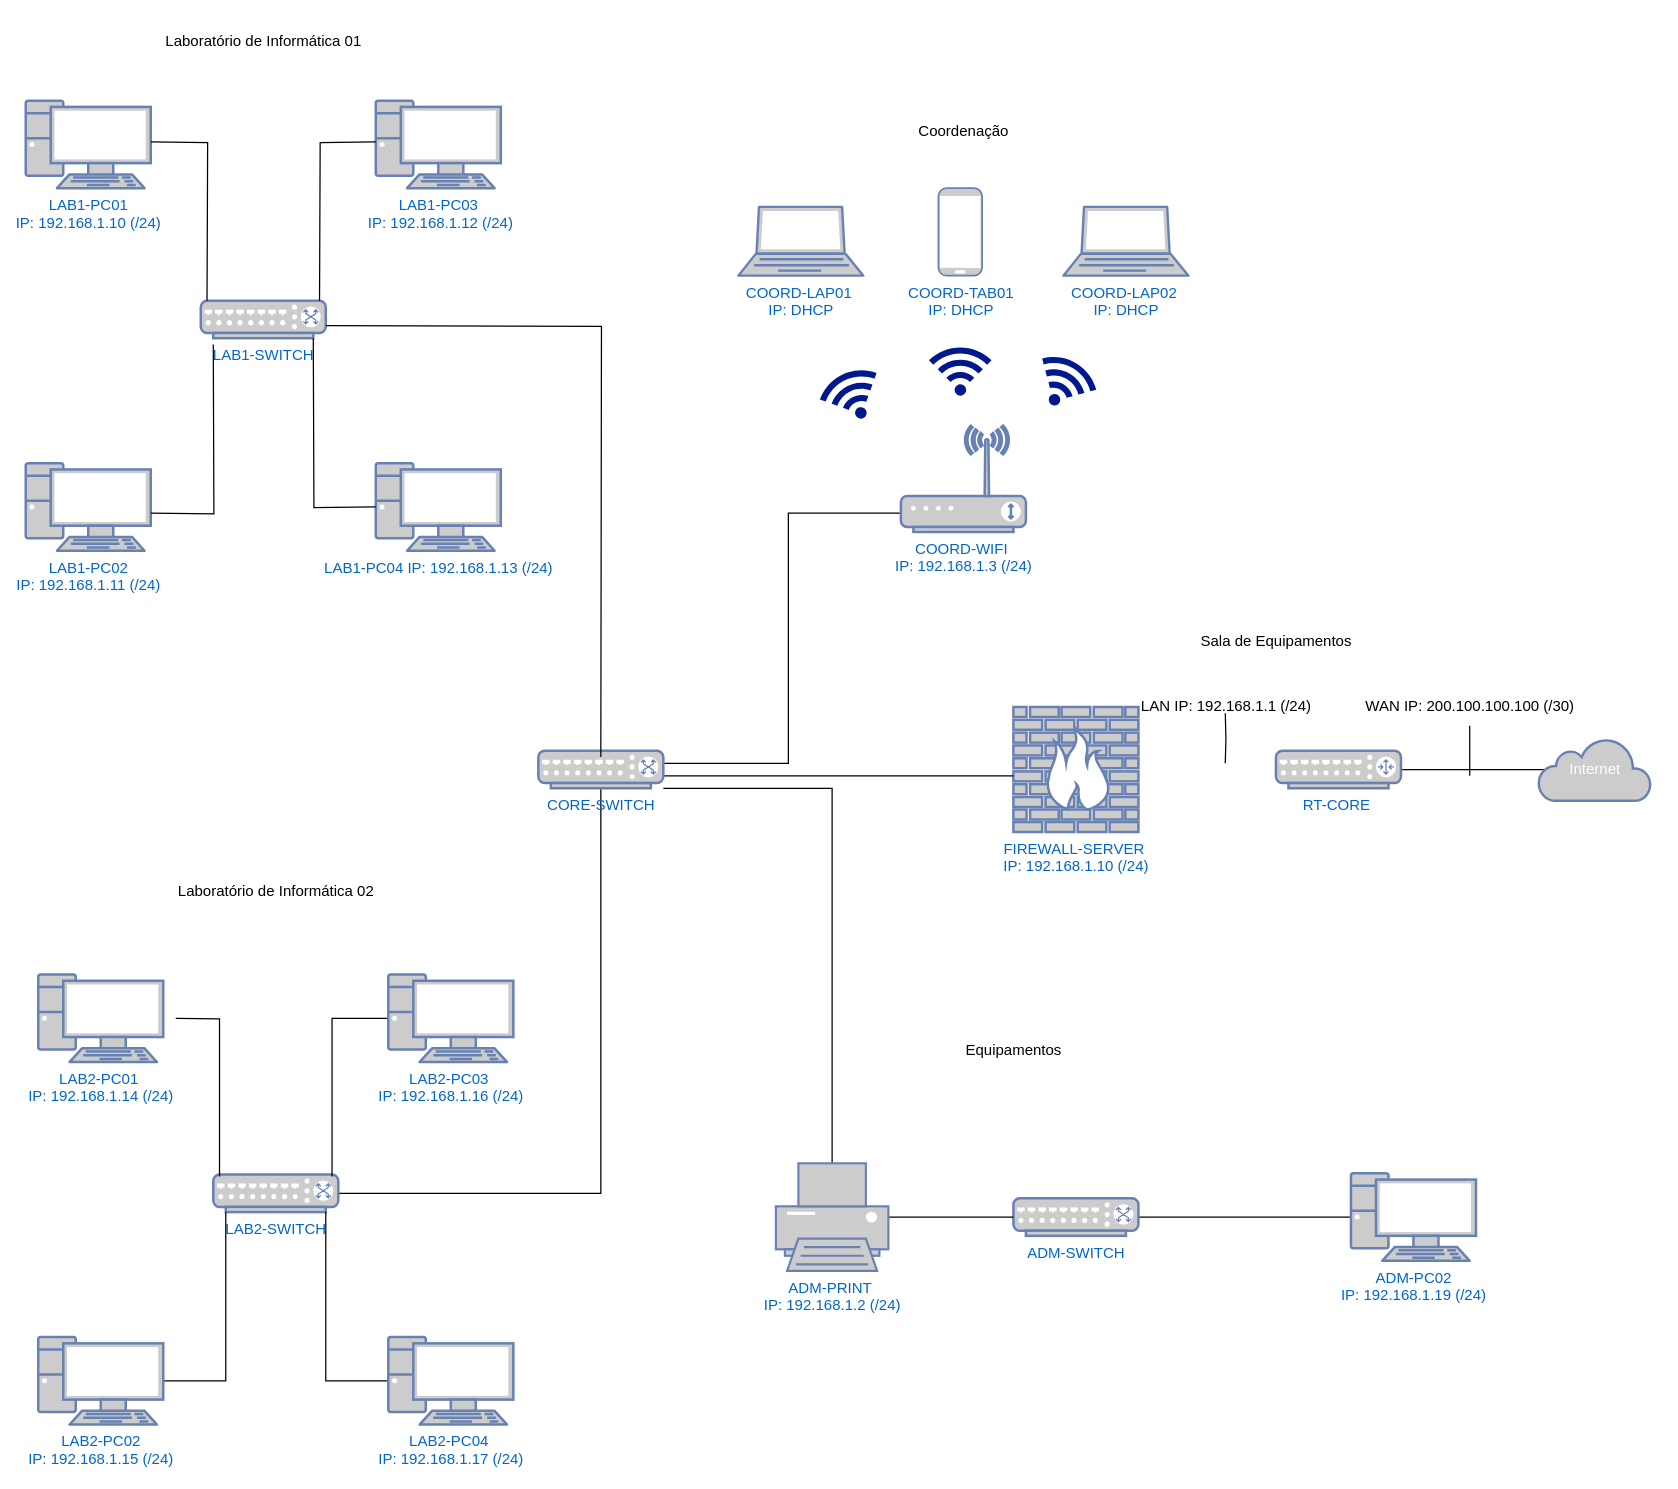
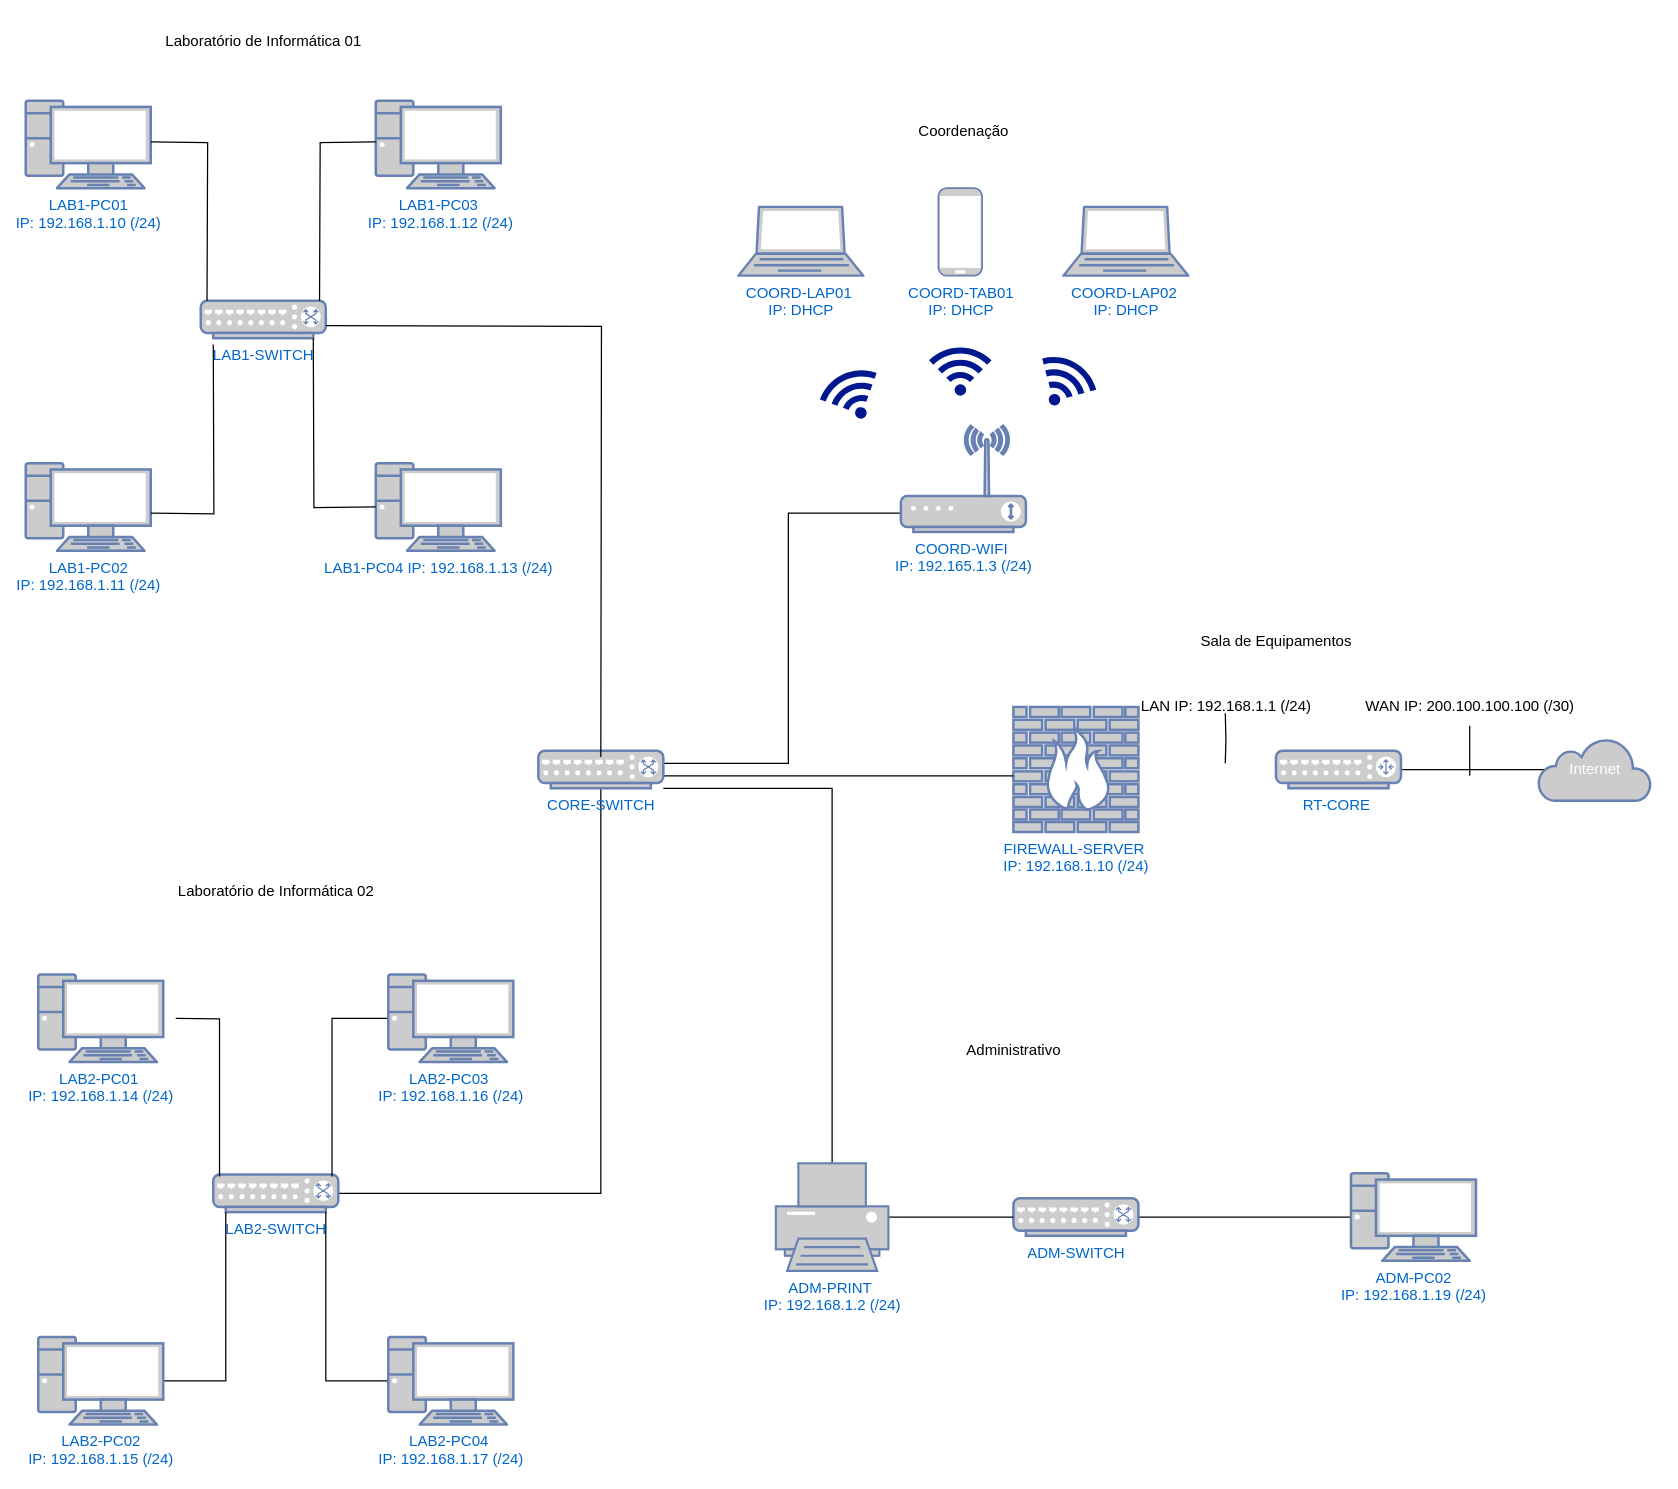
(964, 559) -> (964, 559)
(1014, 1051) -> (1014, 1051)
